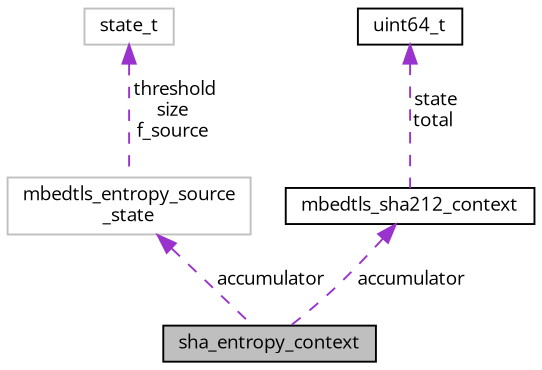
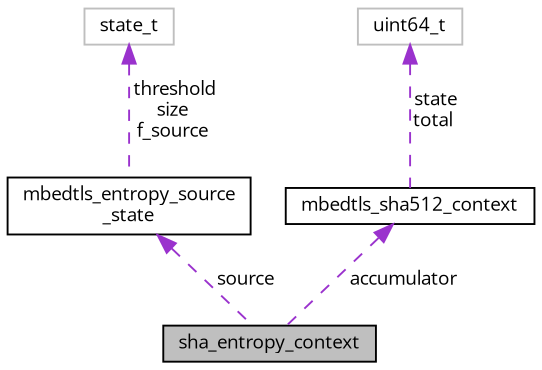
(410, 27) -> (410, 27)
(129, 206) -> (129, 206)
(410, 206) -> (410, 206)
(269, 280) -> (244, 280)
